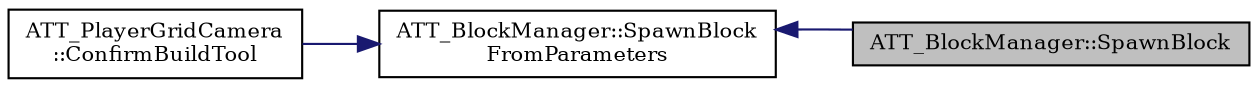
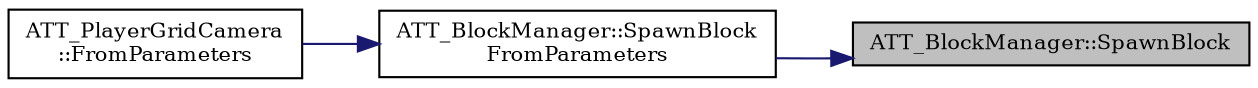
(825, 29) -> (804, 58)
(155, 44) -> (155, 44)
